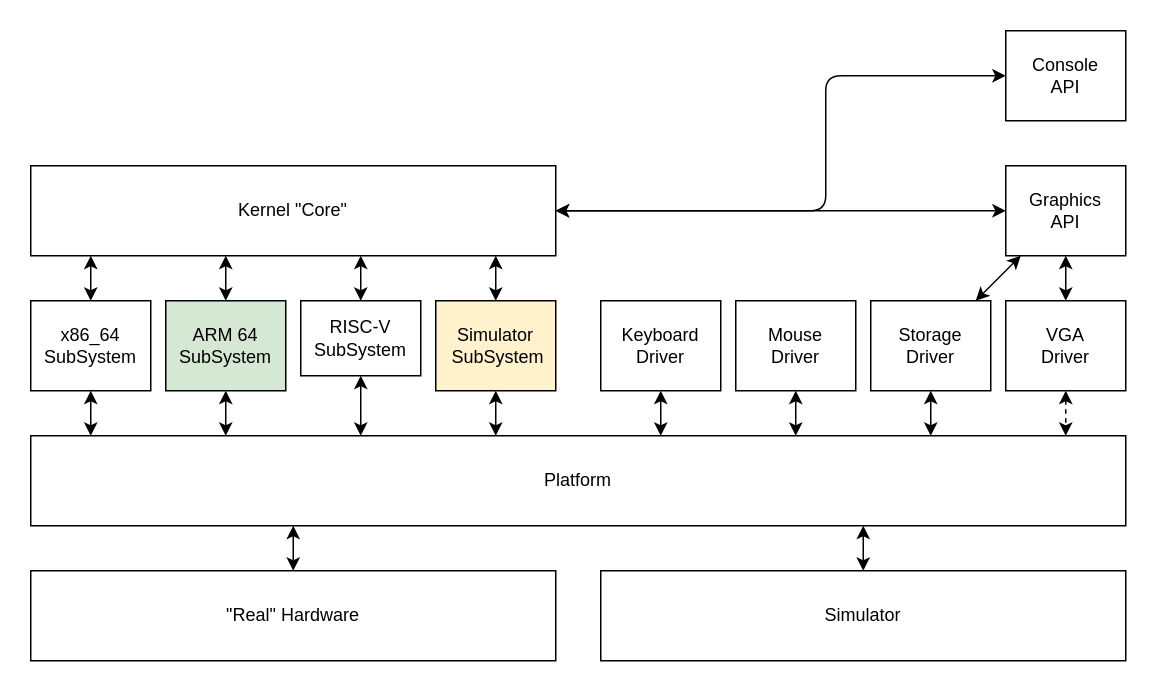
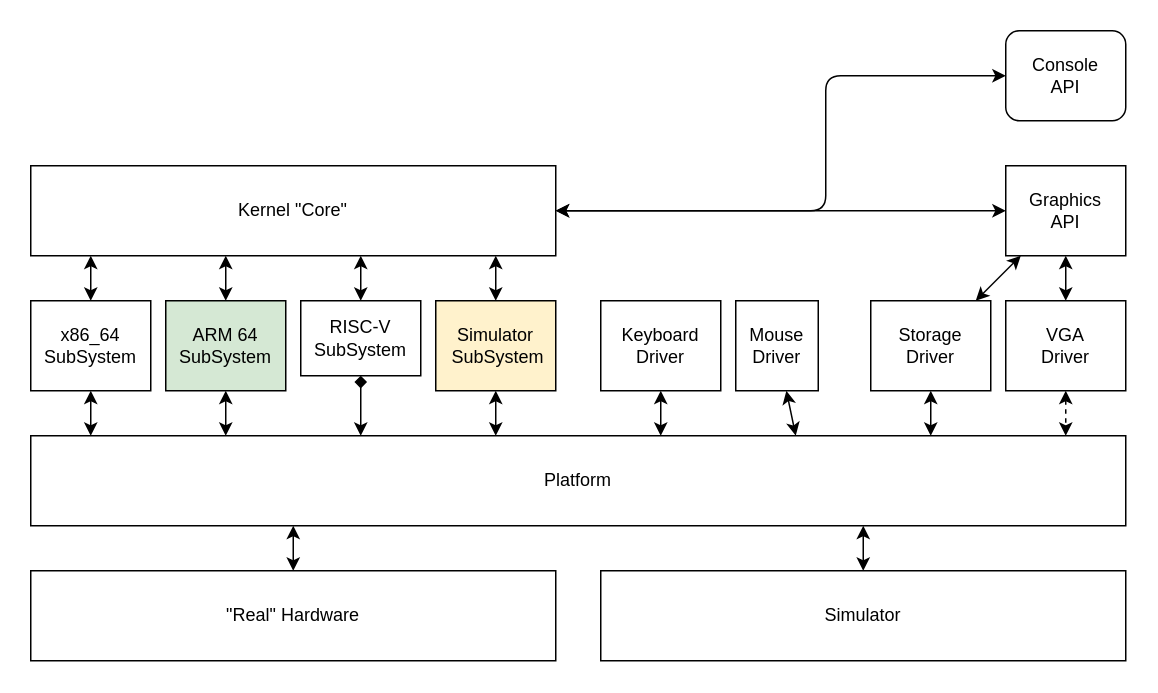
(1066, 76) -> (1066, 76)
(796, 346) -> (777, 346)
(361, 387) -> (361, 388)
